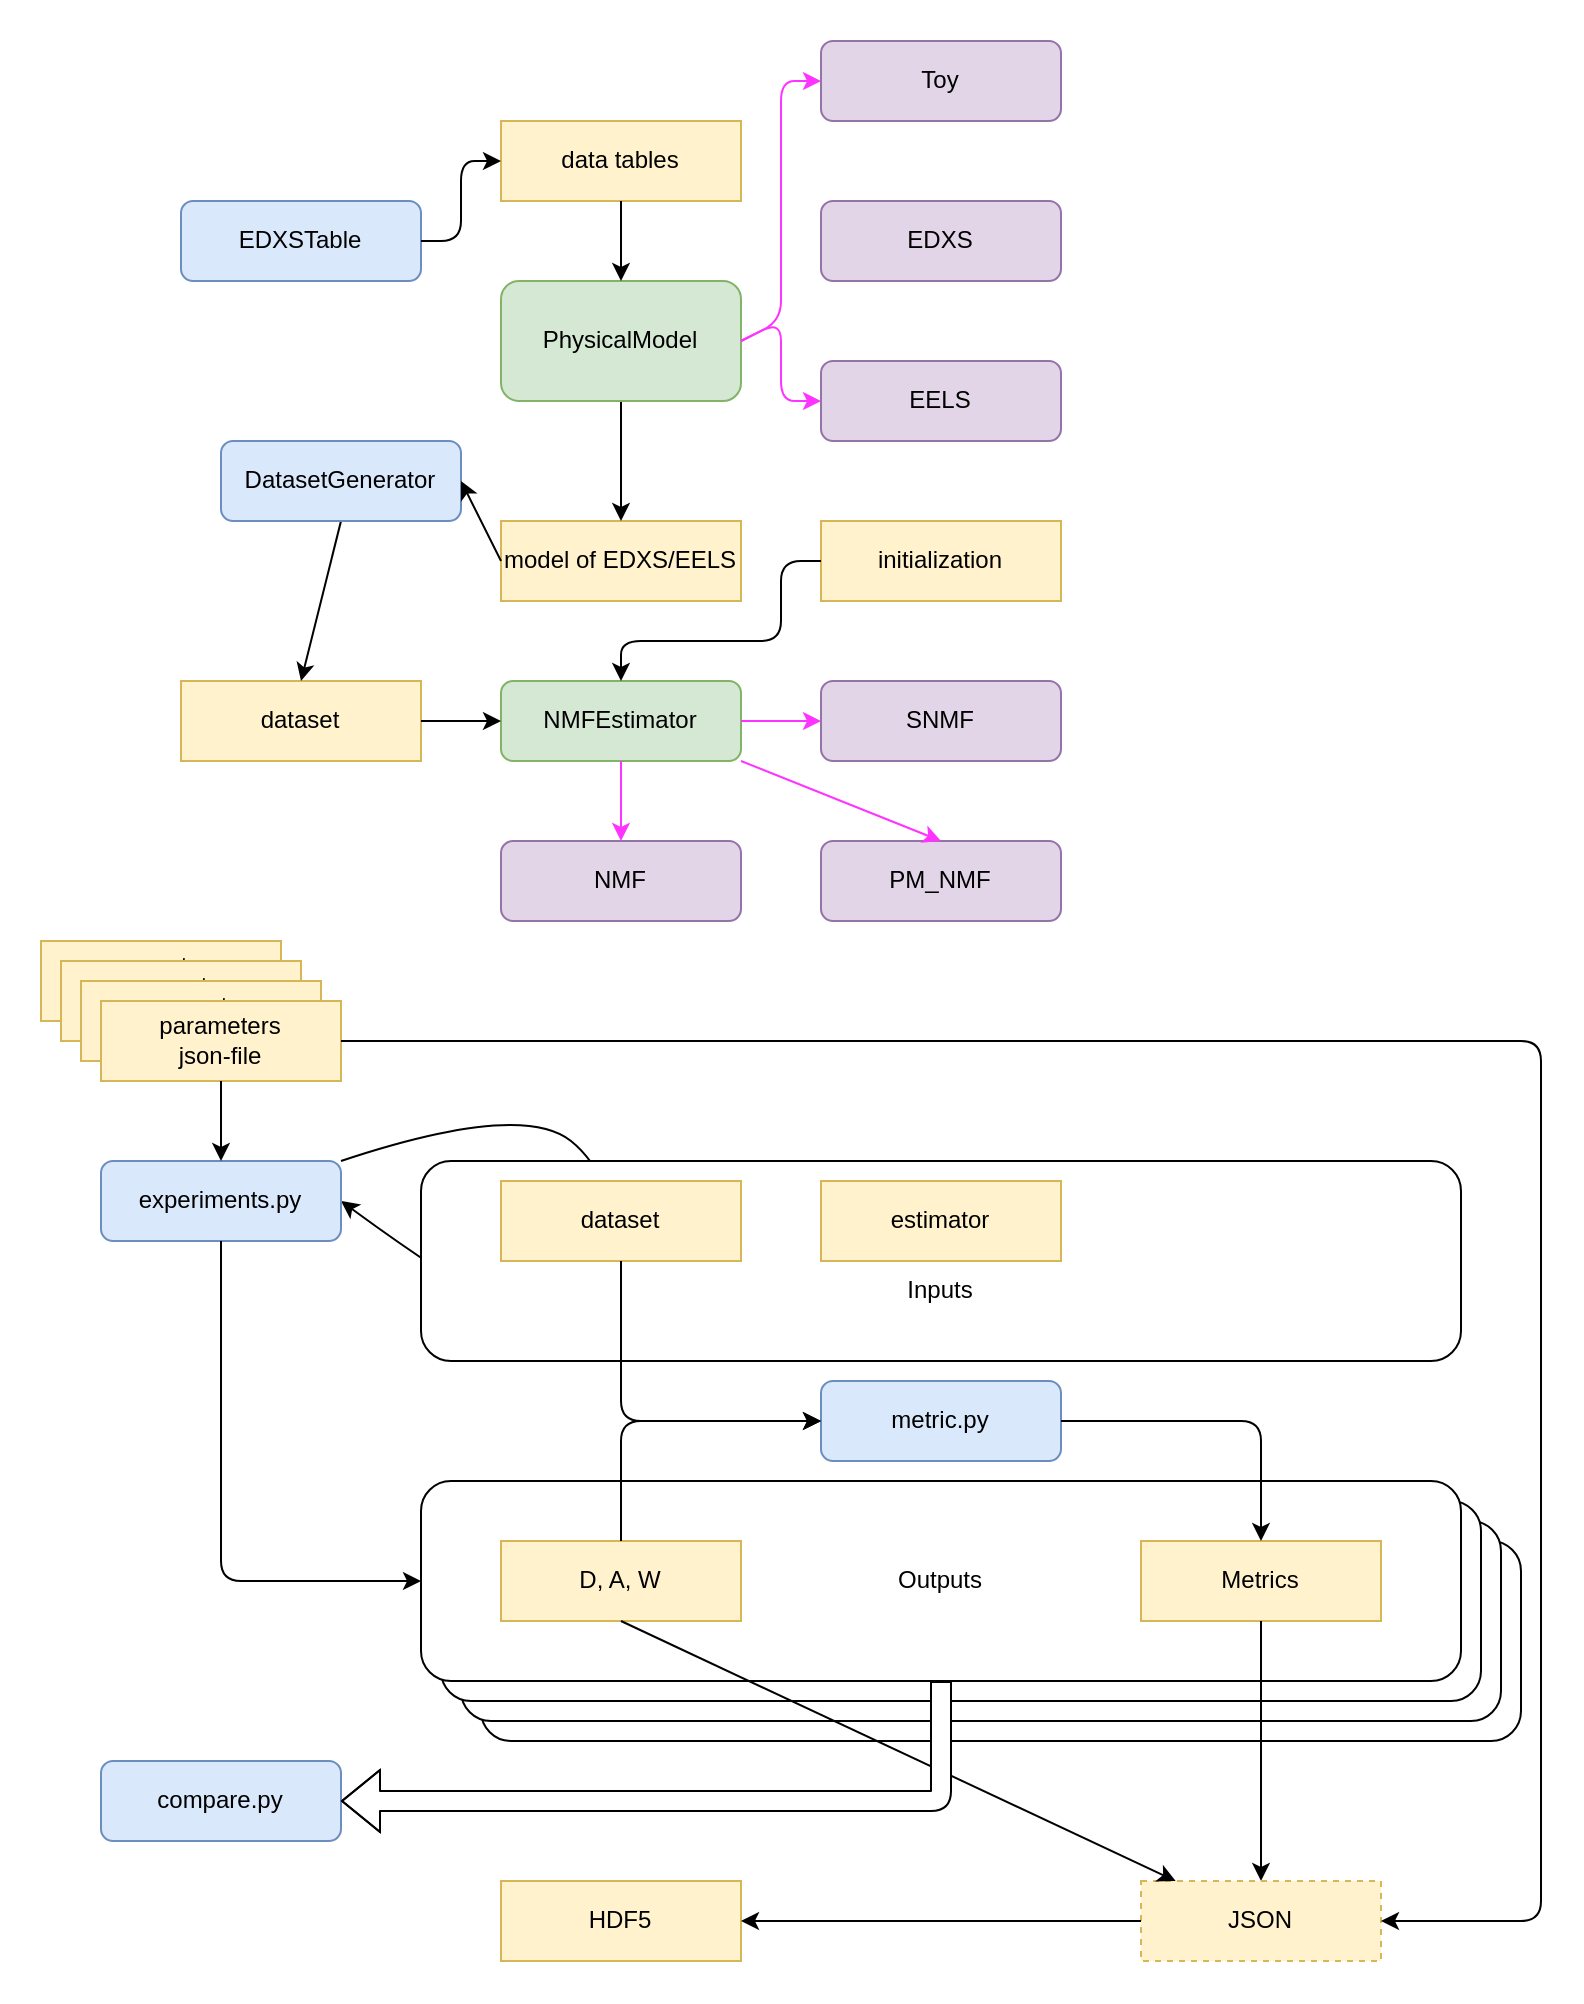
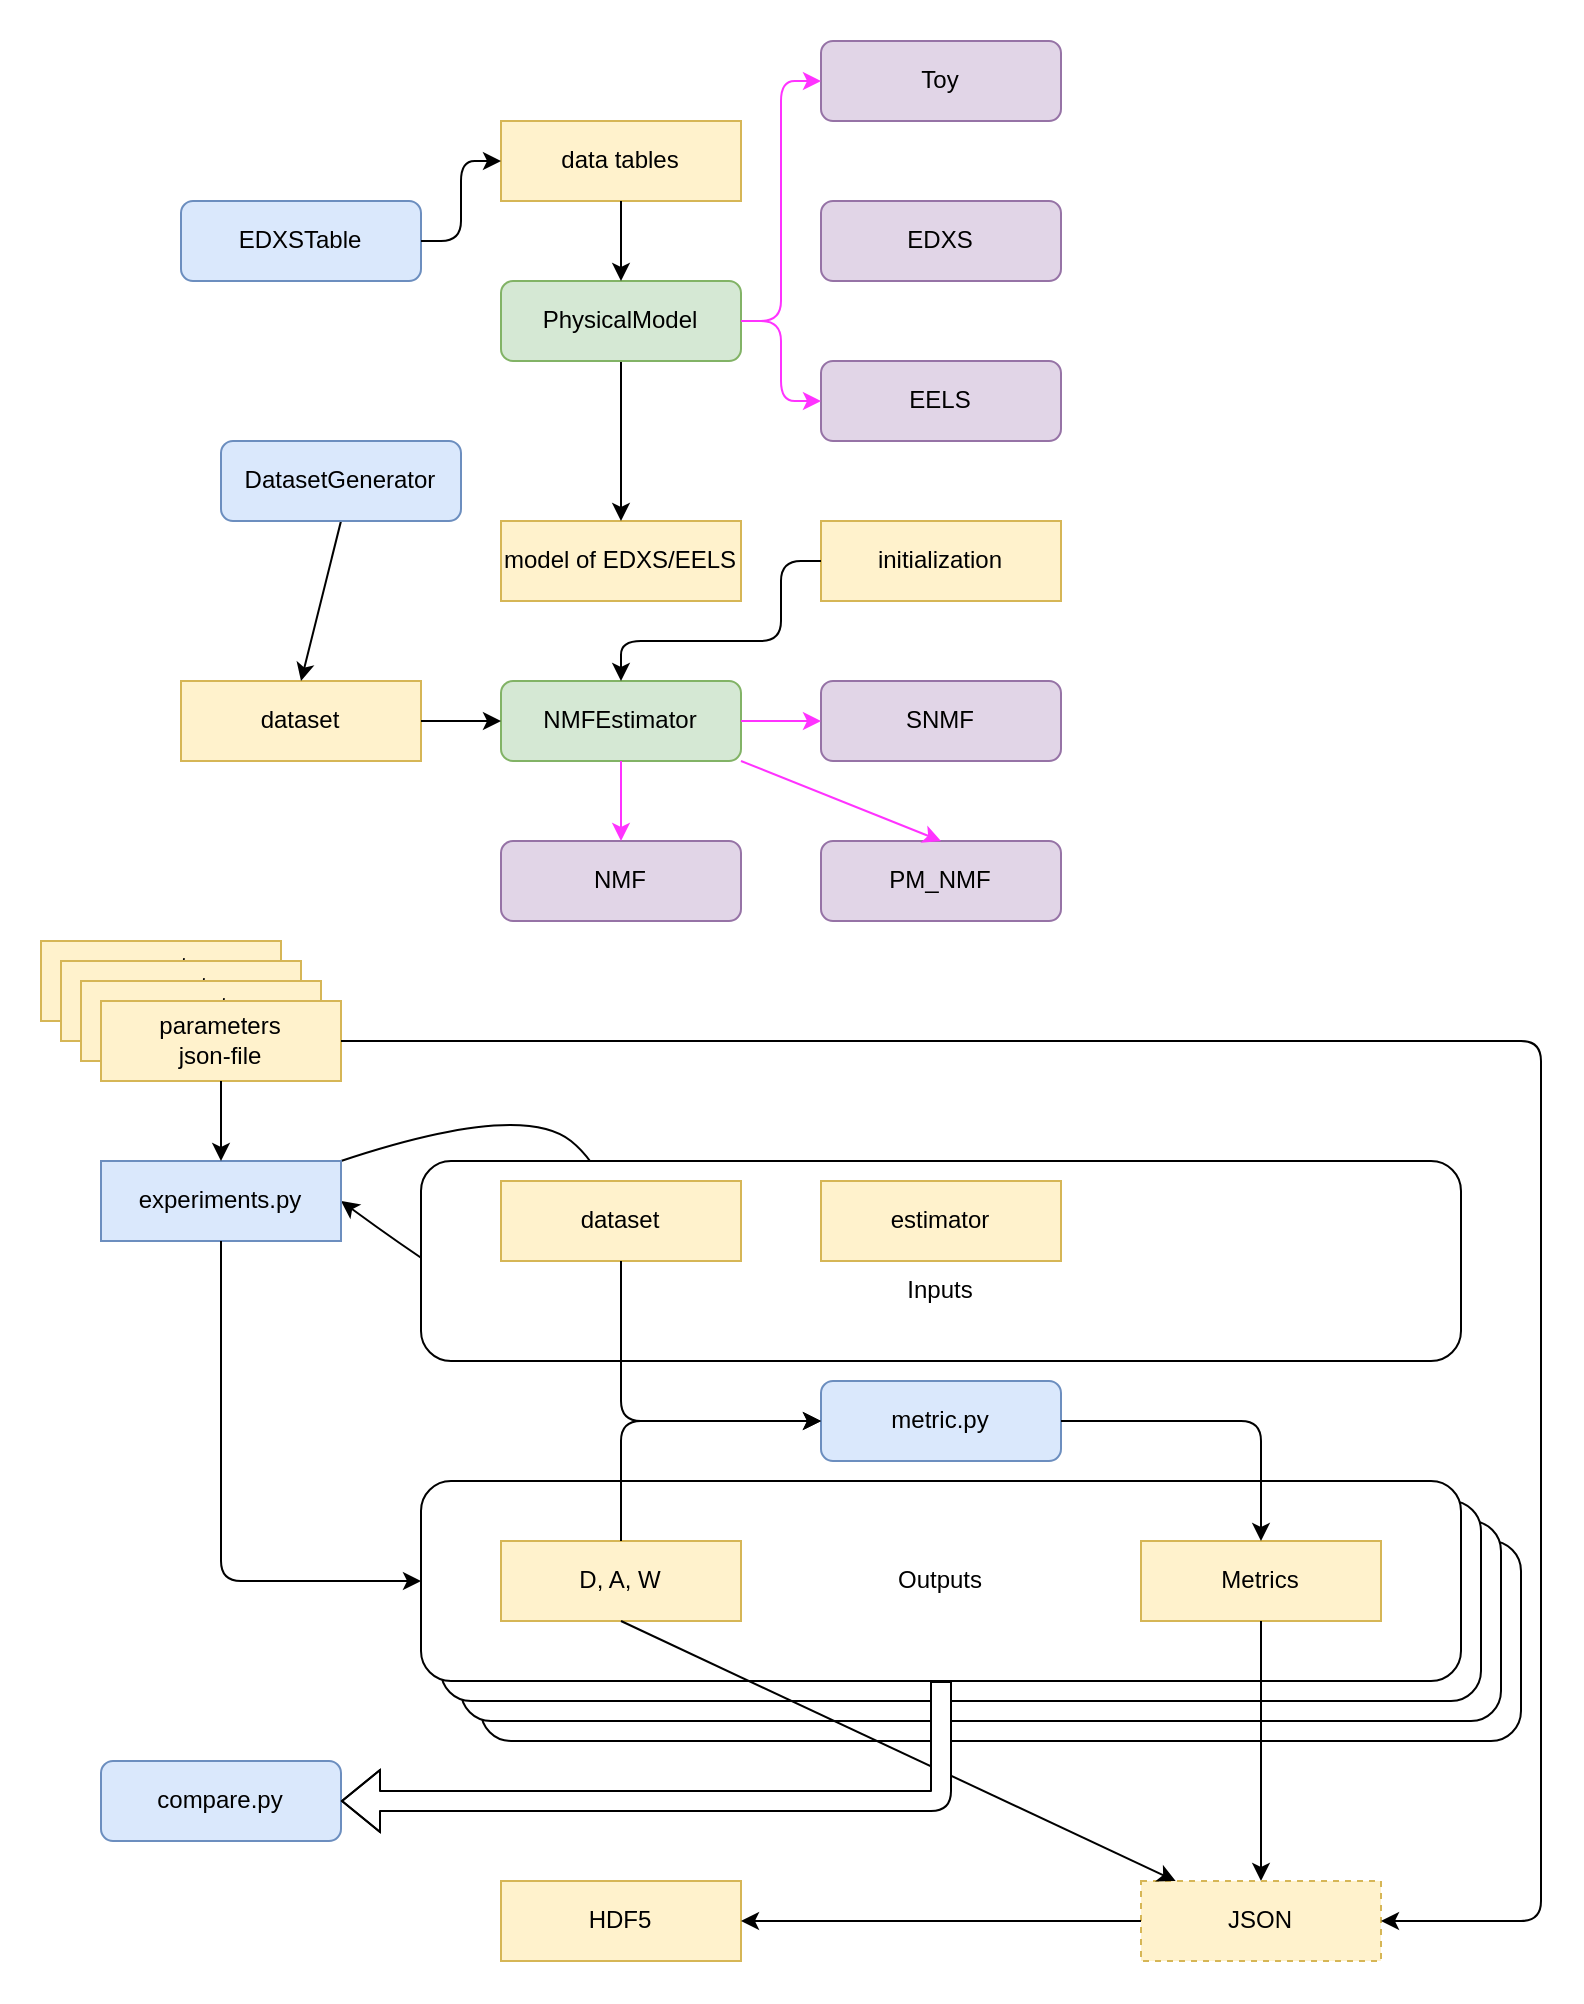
(621, 341) -> (621, 321)
(484, 527) -> none
(221, 1201) -> (221, 1201)
